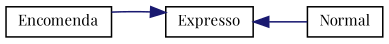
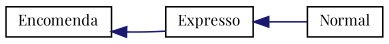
(131, 12) -> (146, 32)
